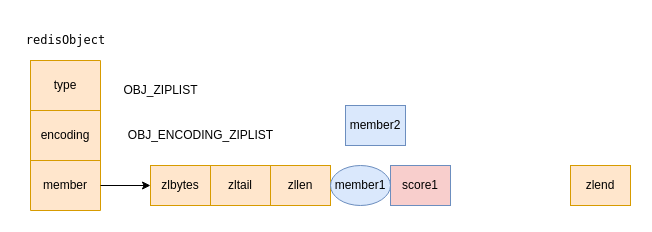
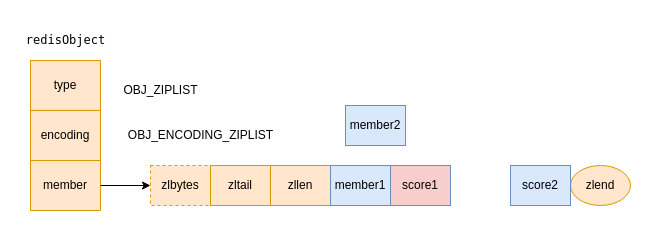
(181, 186) -> (181, 186)
(361, 186) -> (361, 186)
none -> (541, 186)
(601, 186) -> (601, 186)
